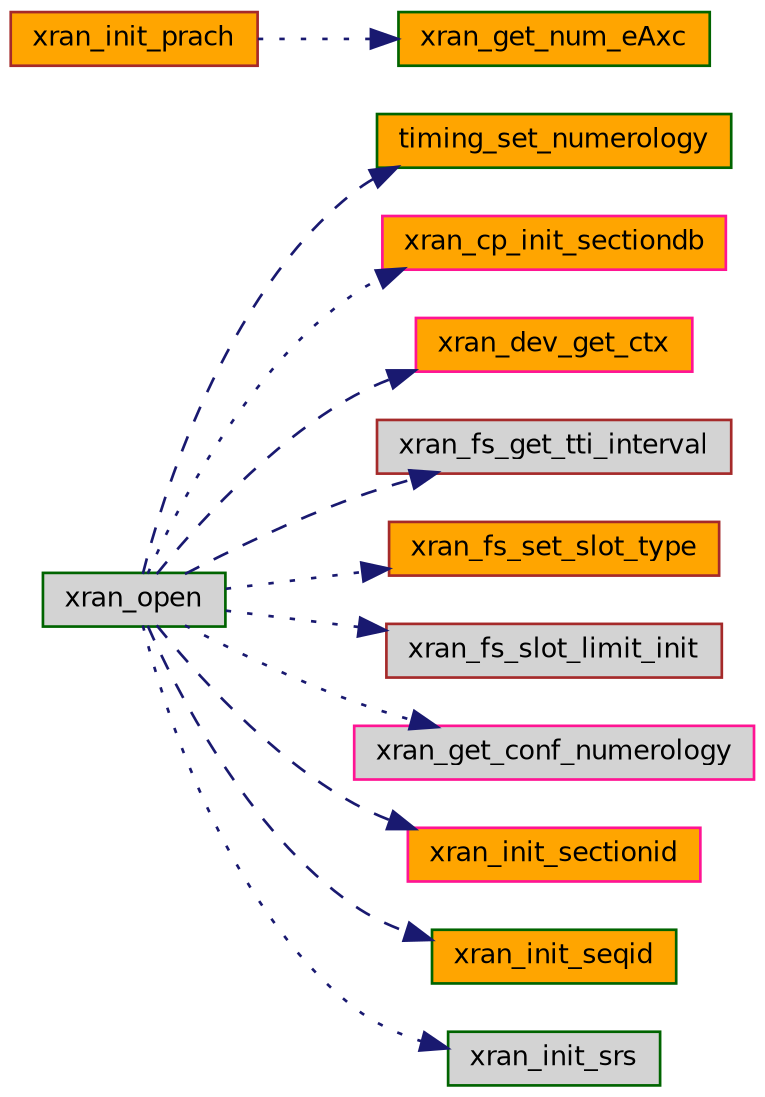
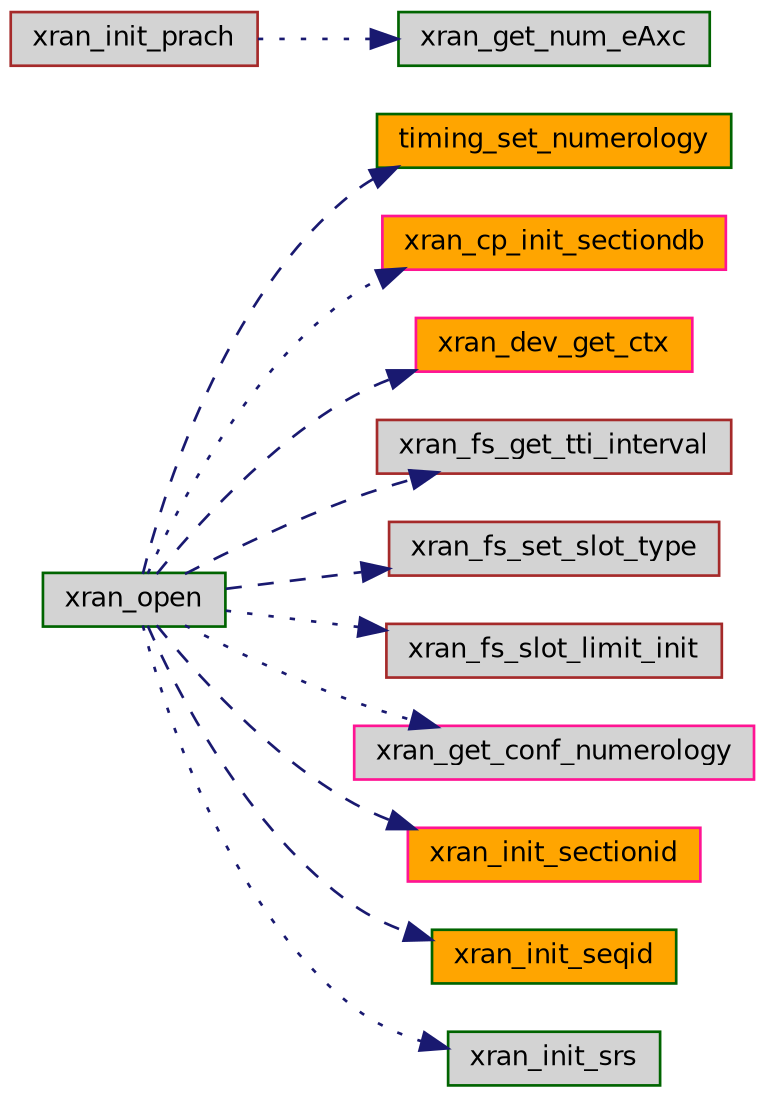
(134, 39) -> (134, 39)
(554, 39) -> (554, 39)
(554, 549) -> (554, 549)
(294, 580) -> (294, 580)
